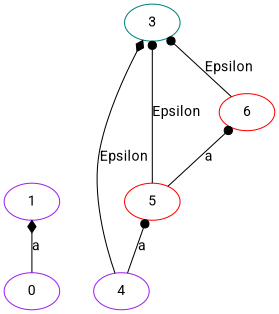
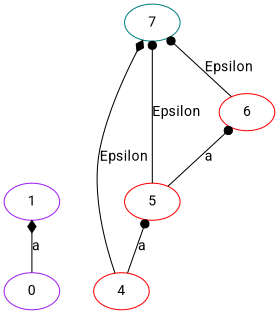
(152, 23) -> (152, 23)
(121, 291) -> (121, 291)
